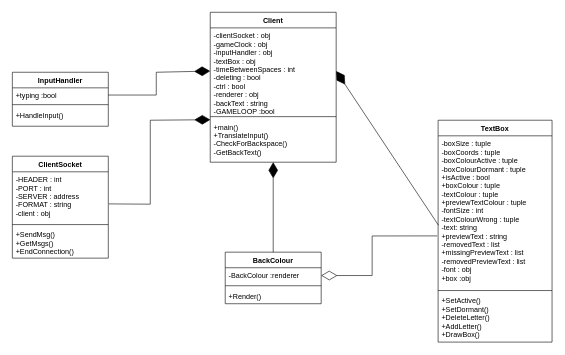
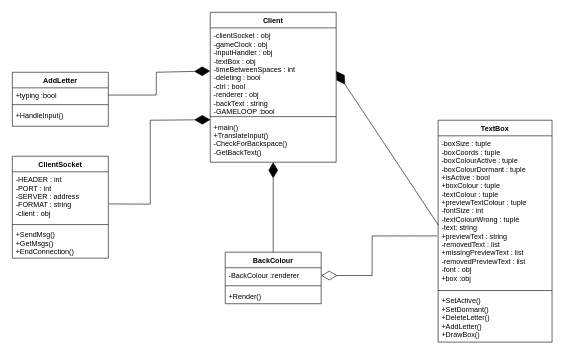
(60, 80) -> (60, 80)
